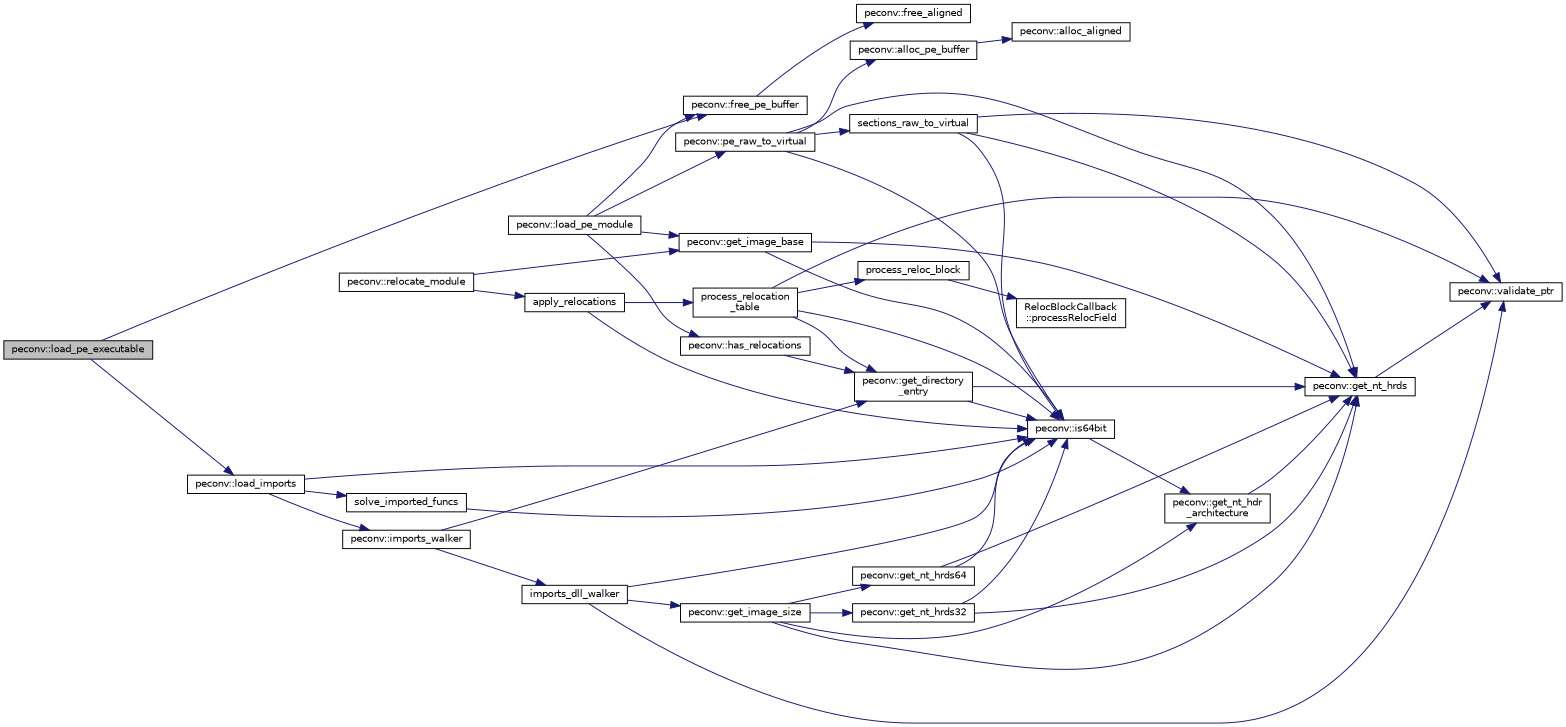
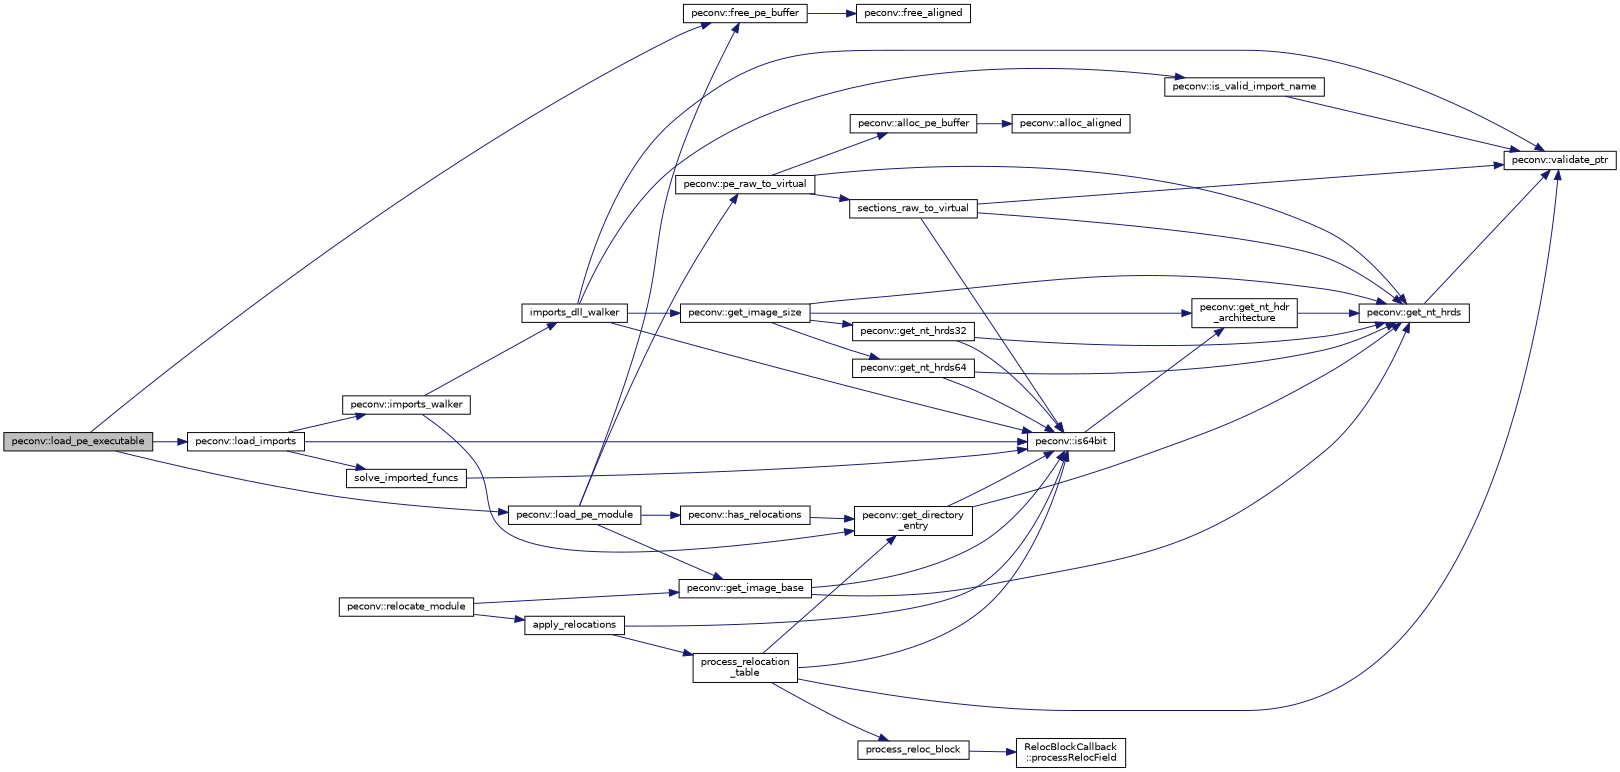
none -> (1245, 87)
(963, 239) -> none
none -> (305, 491)
